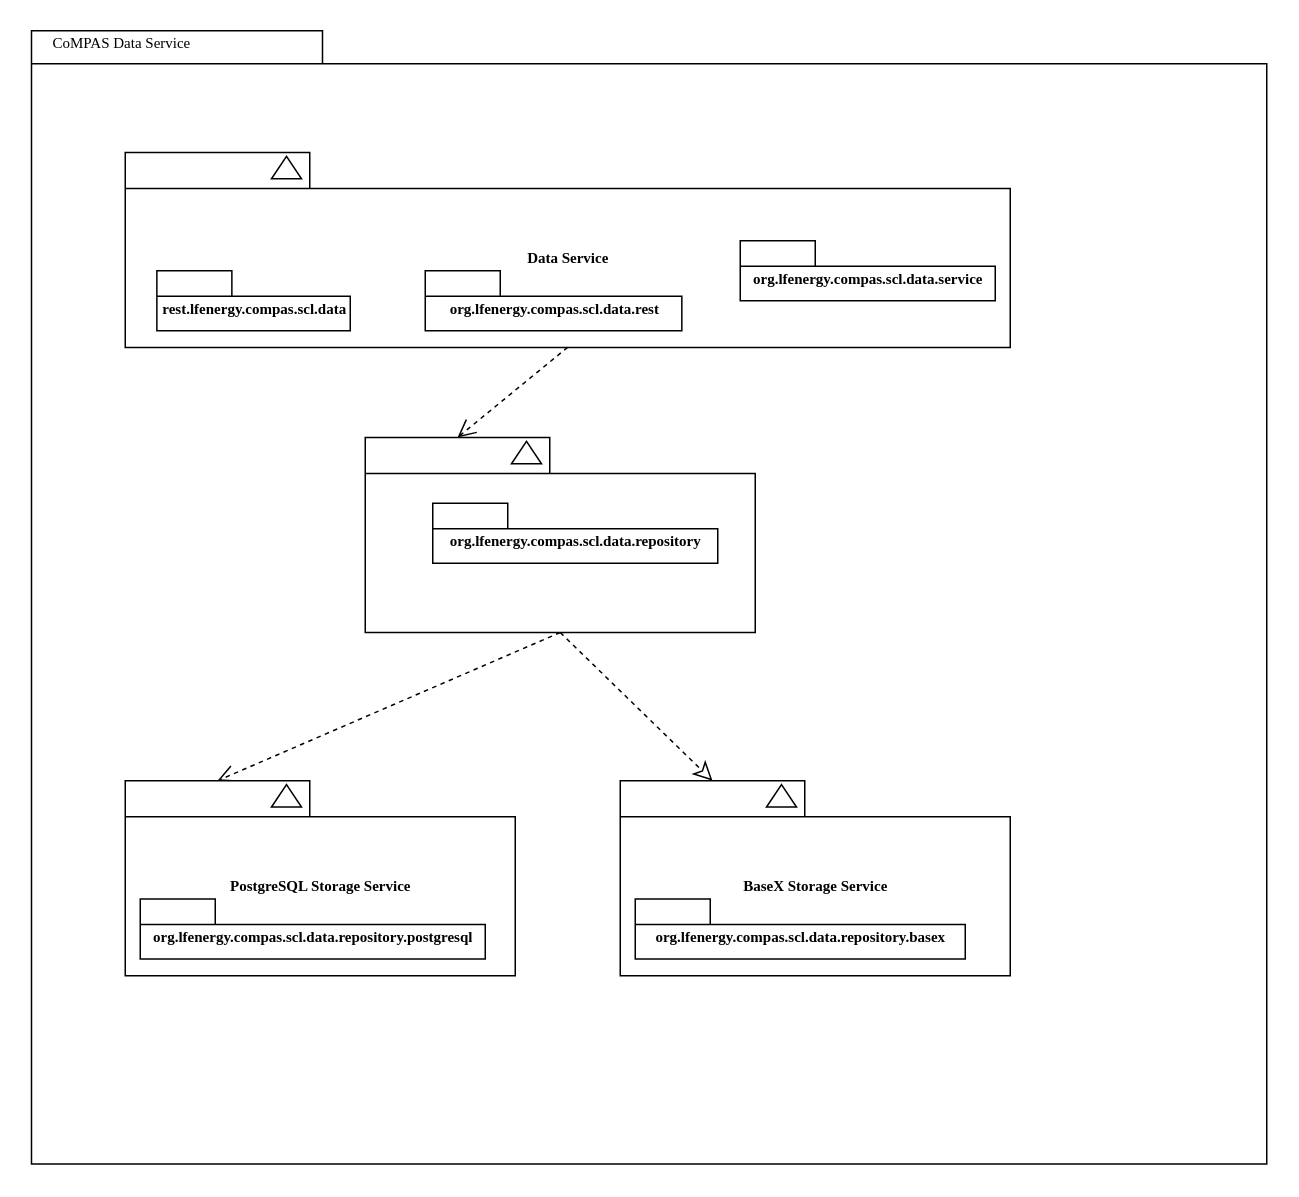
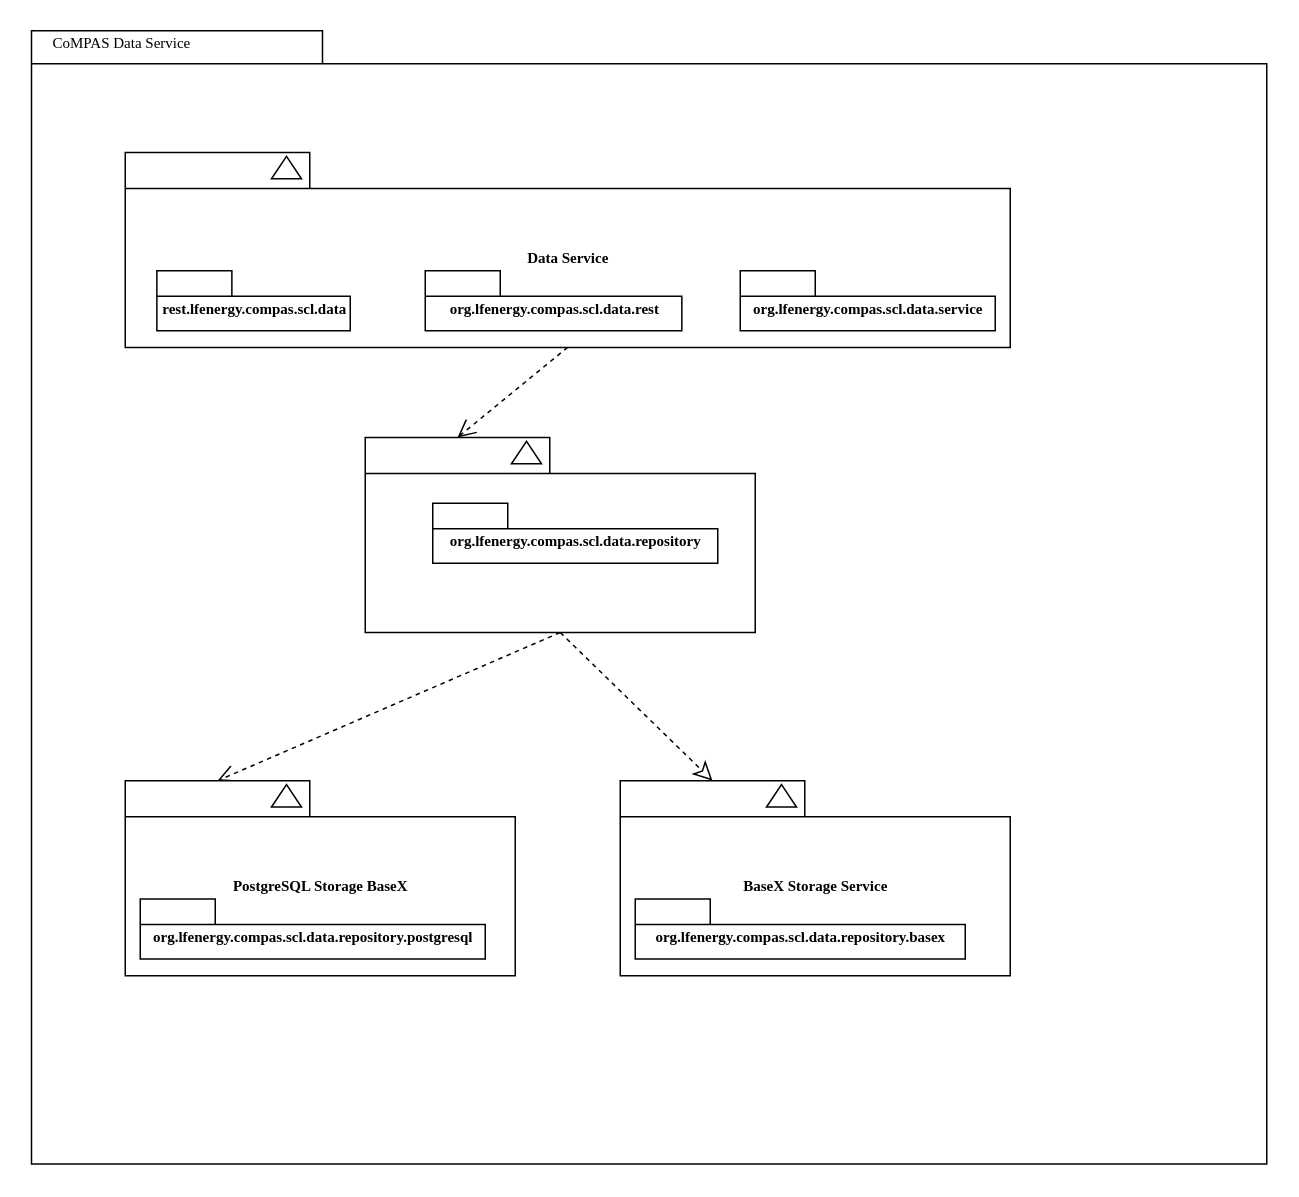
(868, 271) -> (868, 301)
(321, 886) -> (321, 886)
